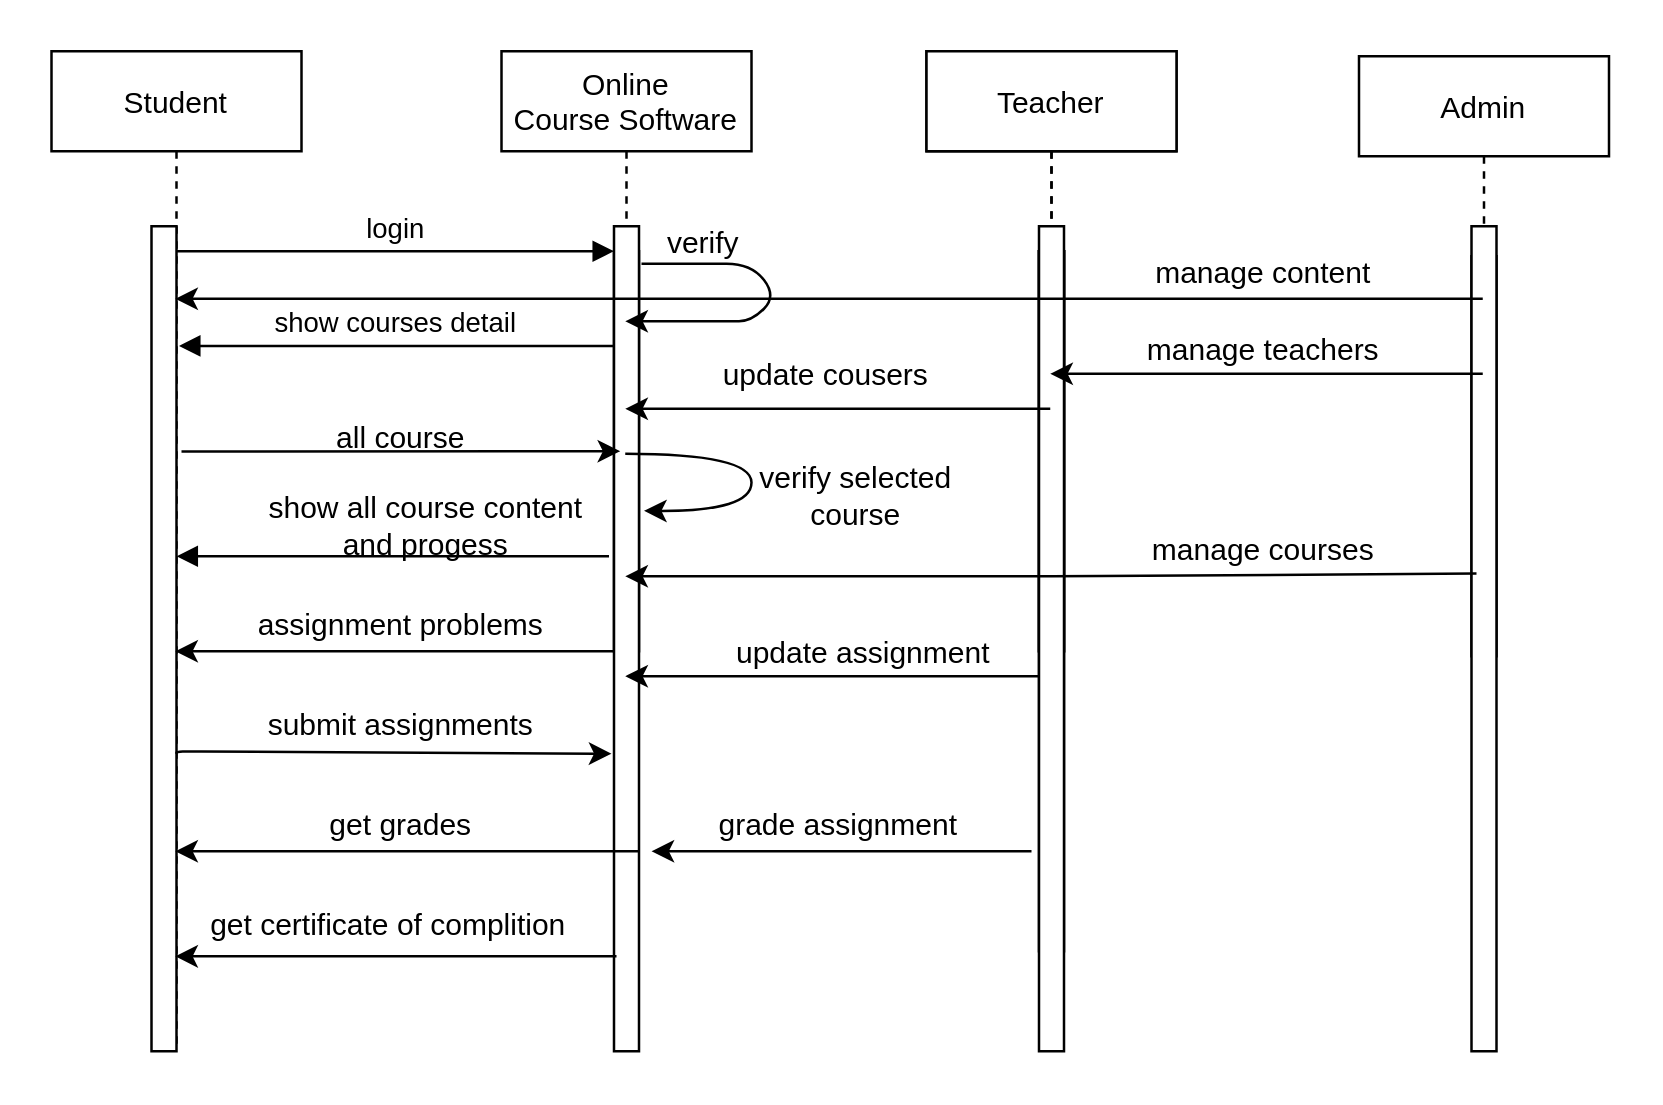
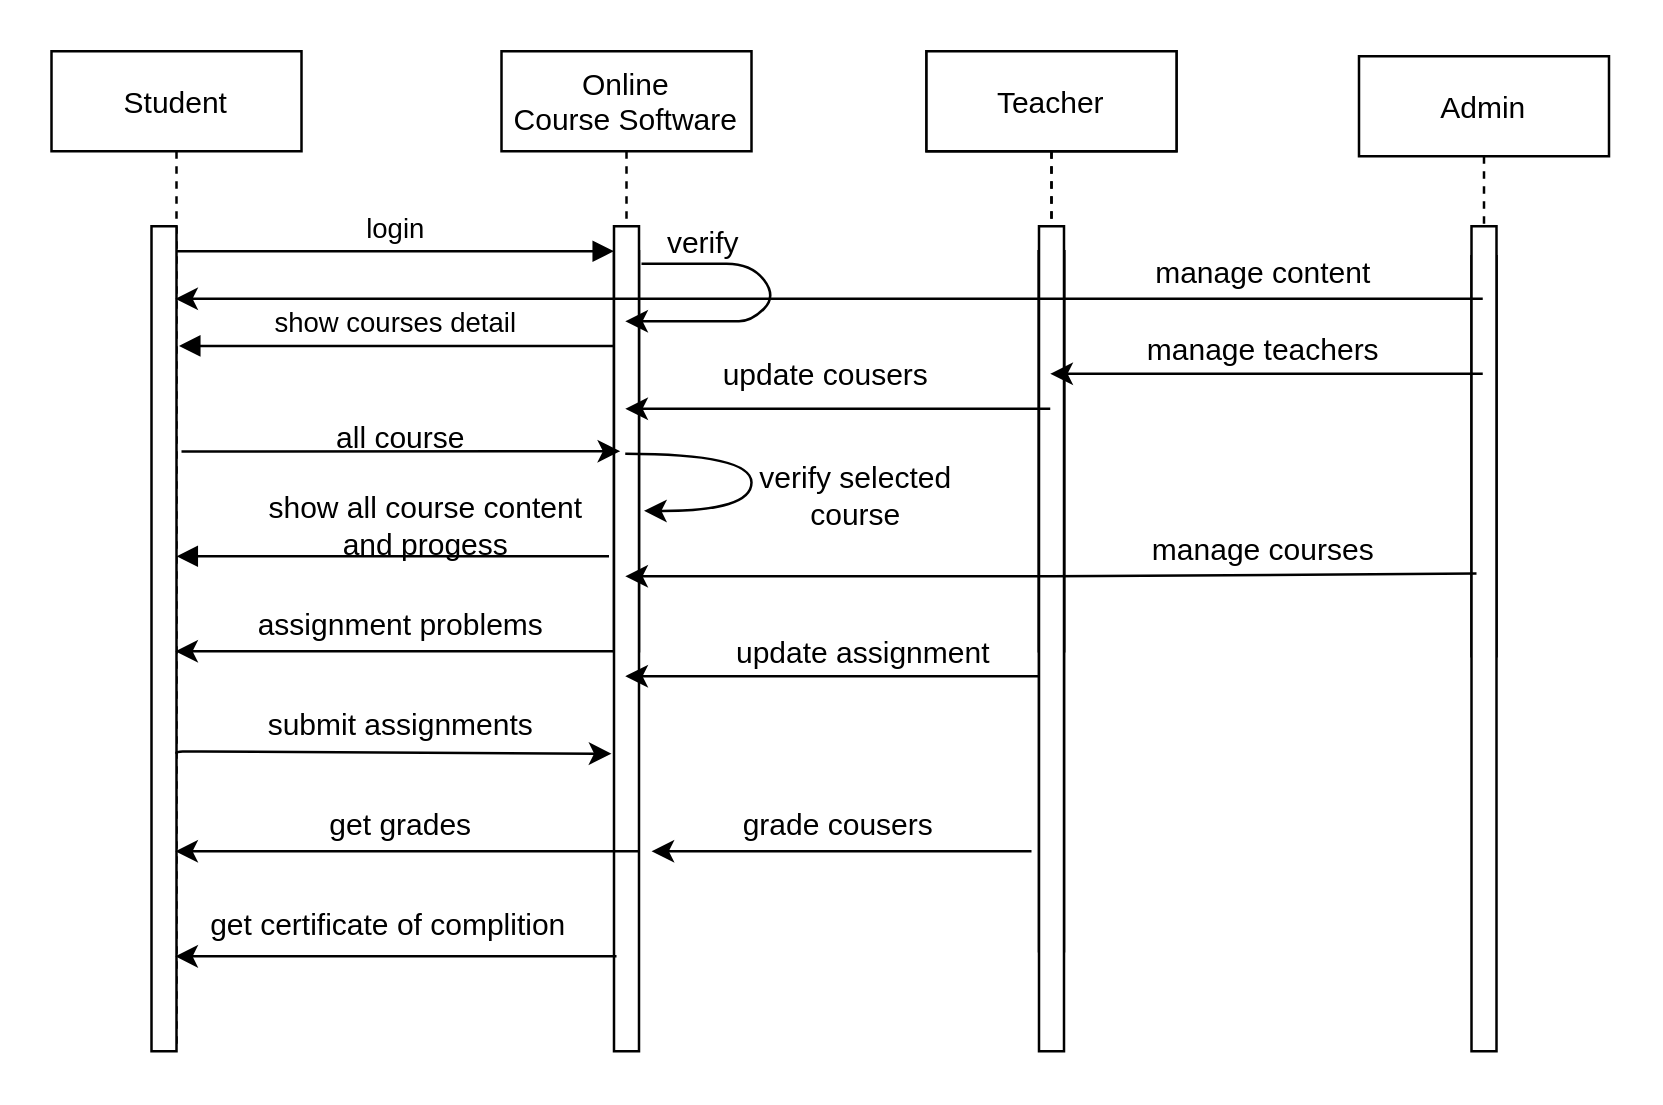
(839, 826) -> (839, 826)
